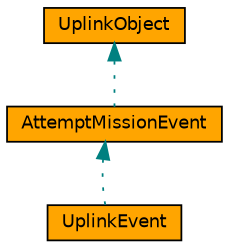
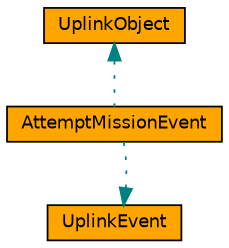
(103, 182) -> (126, 165)
